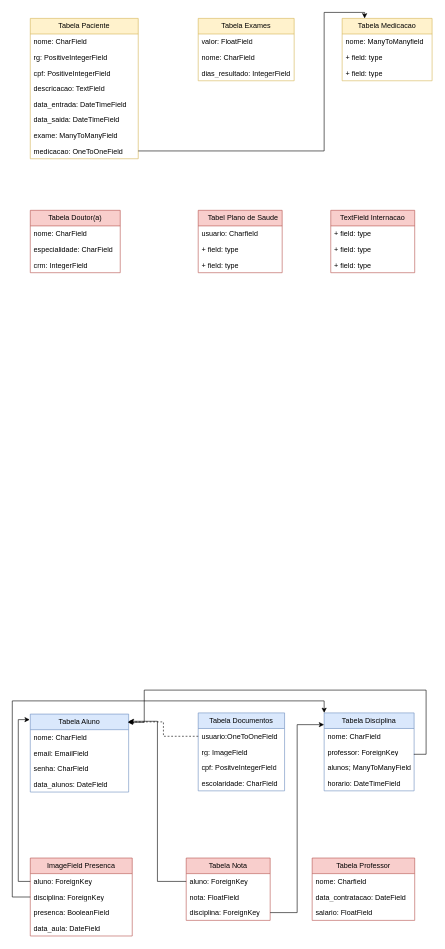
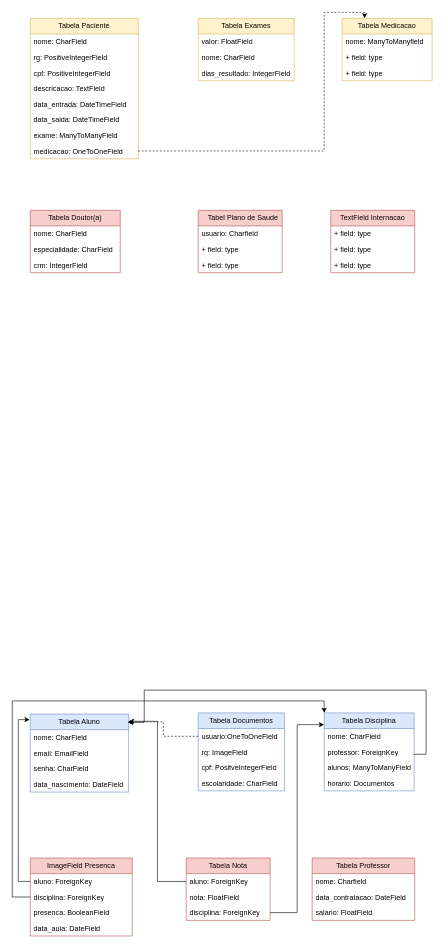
(322, 151) -> (322, 151)
(367, 784) -> (363, 784)
(74, 785) -> (80, 790)
